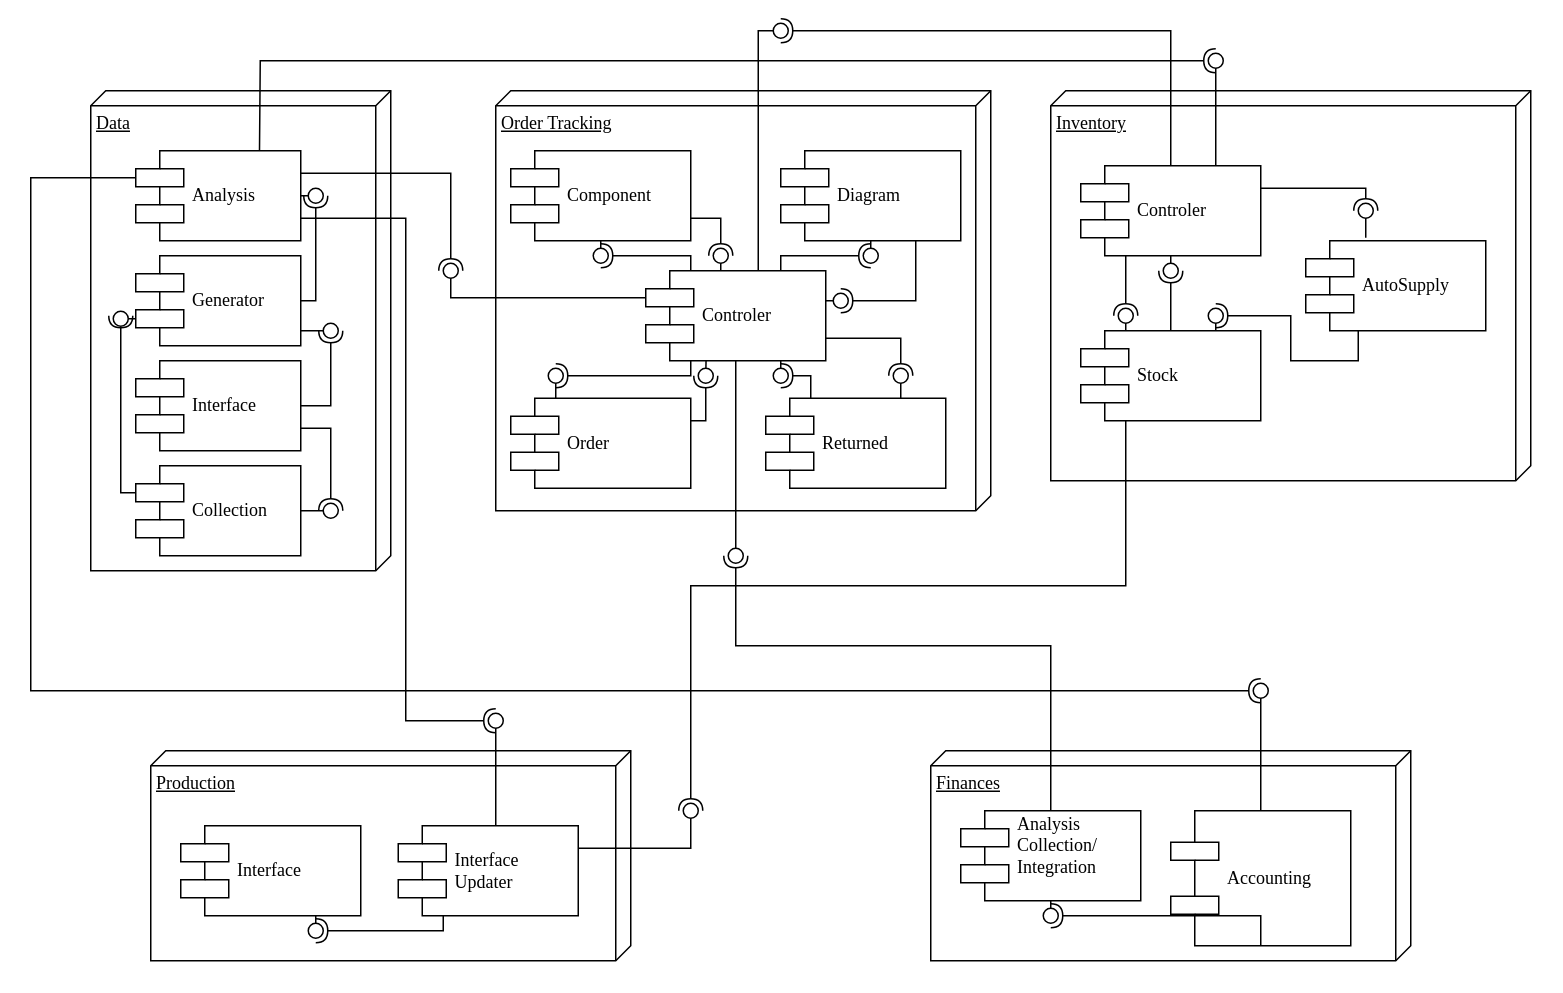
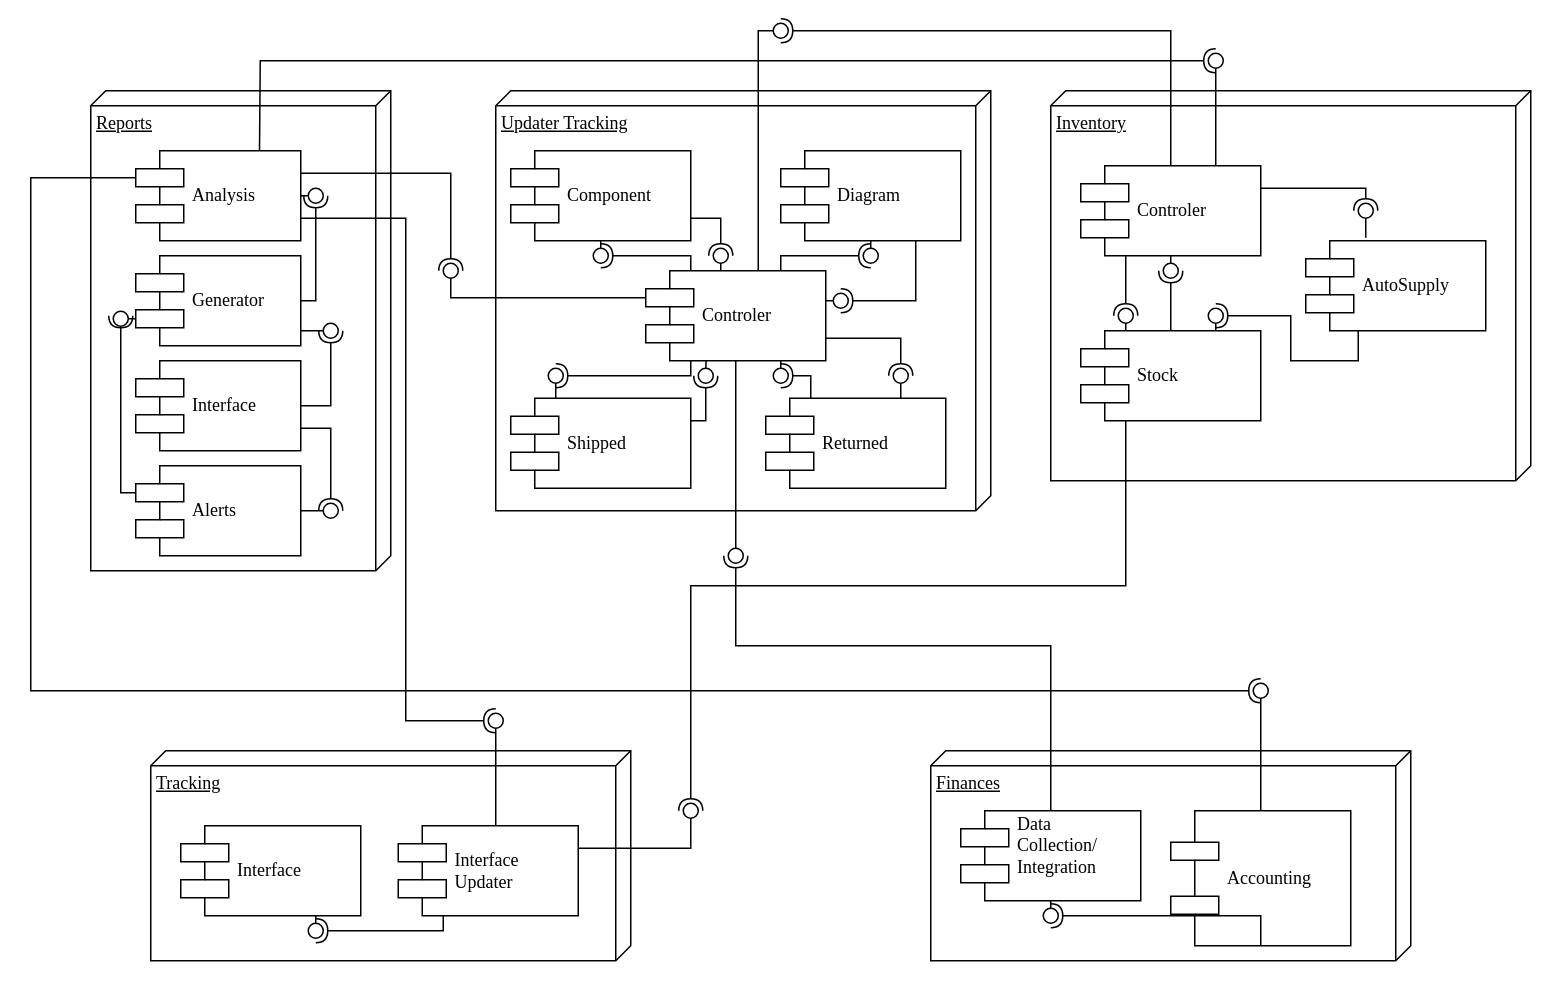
(117, 124) -> (132, 124)
(568, 124) -> (578, 124)
(593, 443) -> (601, 443)
(236, 511) -> (221, 511)
(205, 784) -> (195, 784)
(1071, 856) -> (1071, 856)
